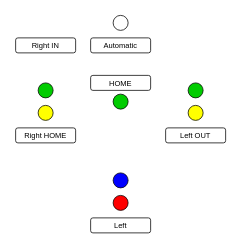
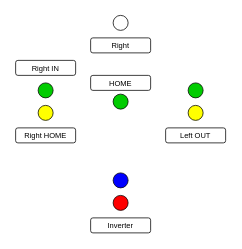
(45, 45) -> (45, 68)
(120, 45) -> (120, 45)
(120, 225) -> (120, 225)
